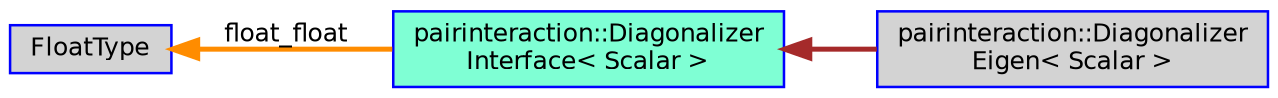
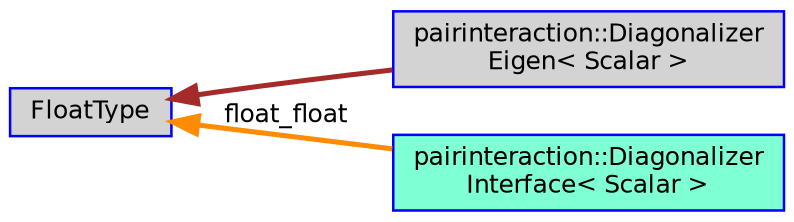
(844, 49) -> (295, 82)
